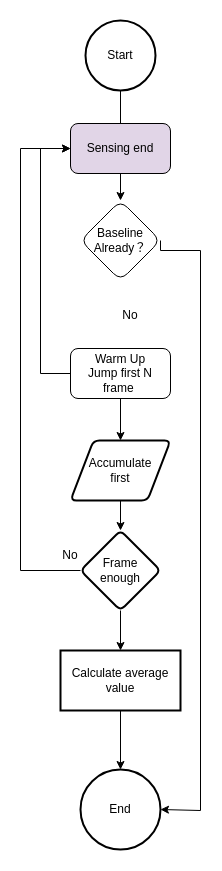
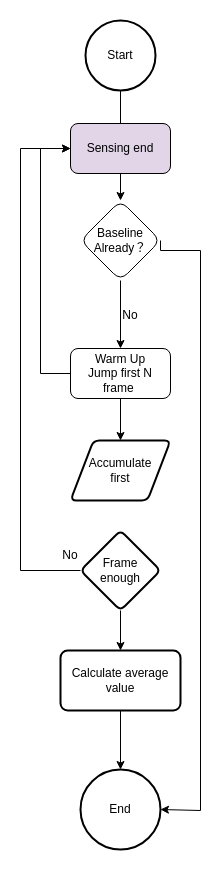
none -> (121, 311)
(121, 520) -> none
(121, 681) -> (121, 681)
